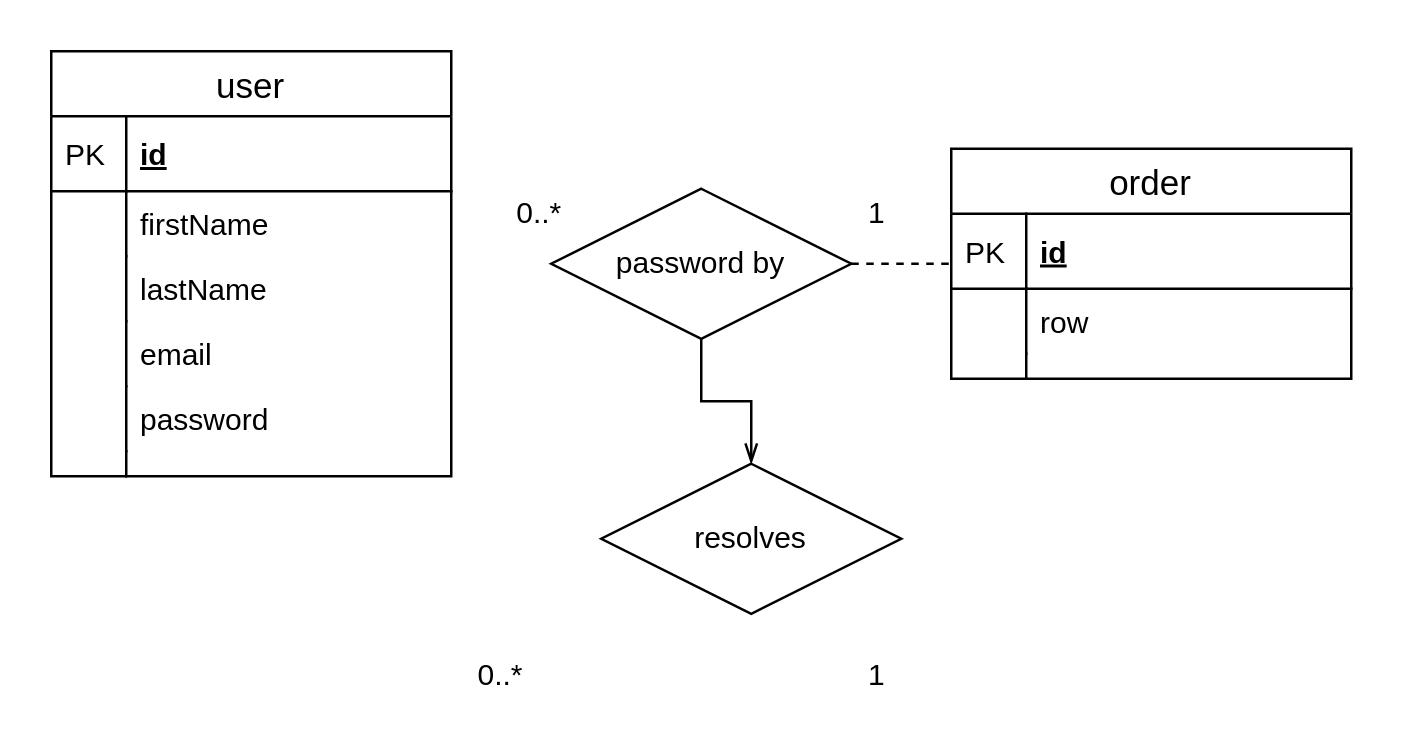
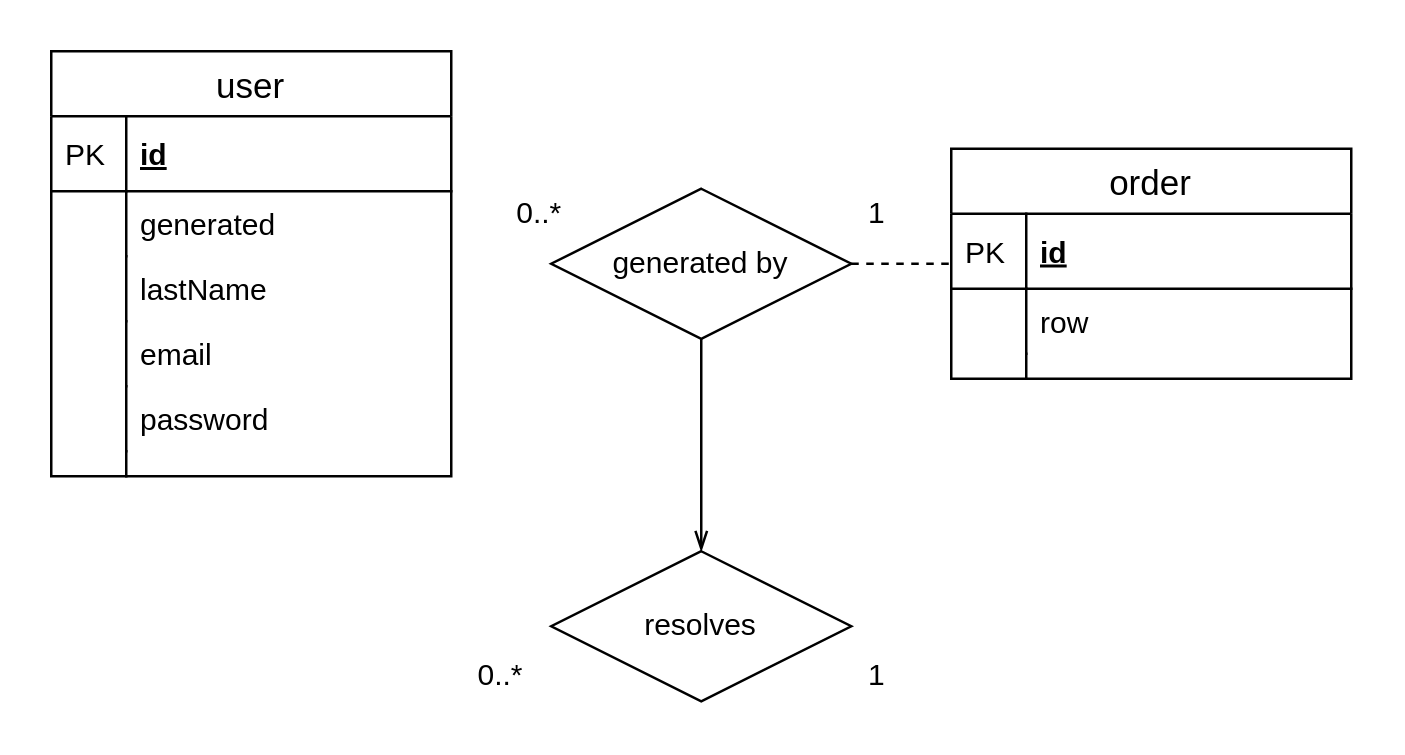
(212, 225) -> (216, 225)
(701, 264) -> (701, 264)
(751, 539) -> (701, 626)
